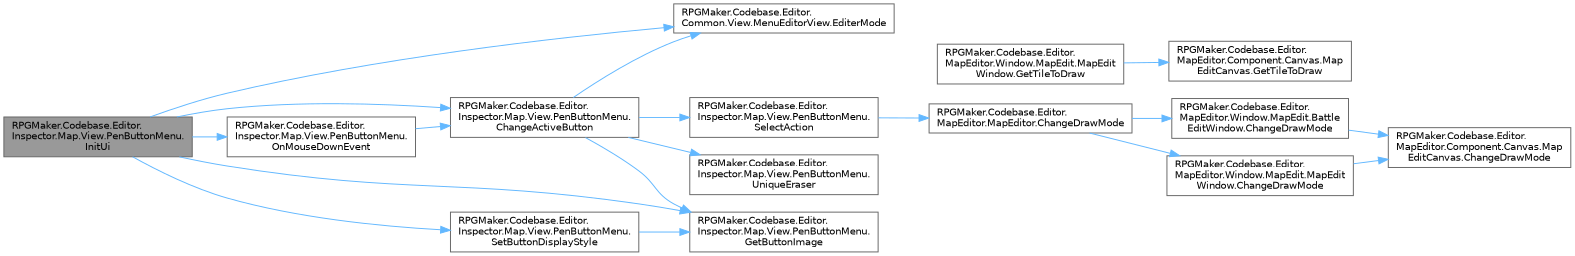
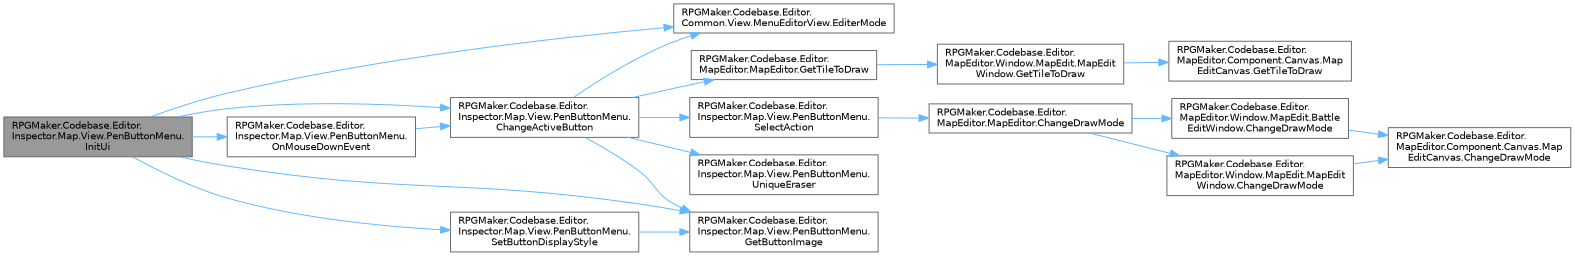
none -> (784, 65)
